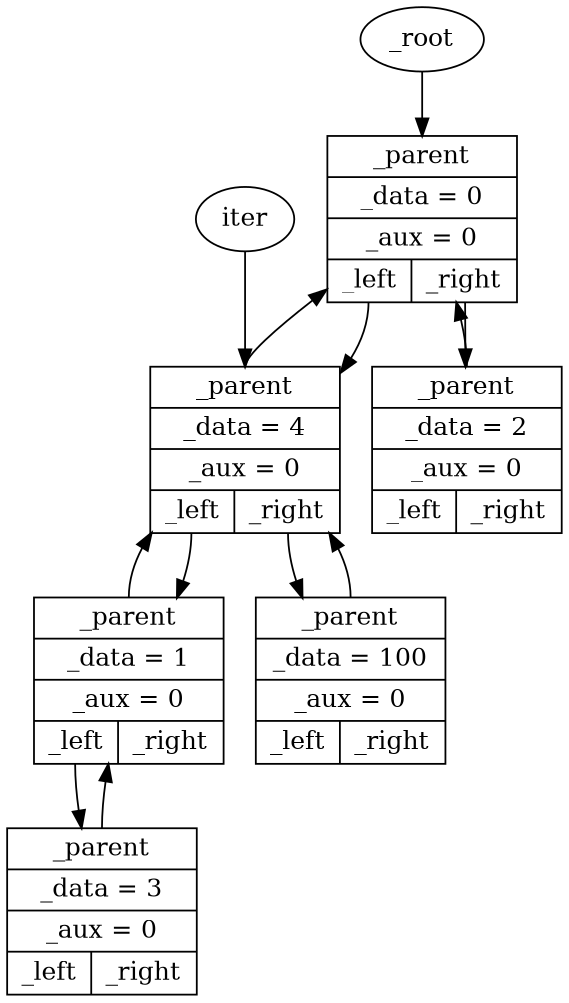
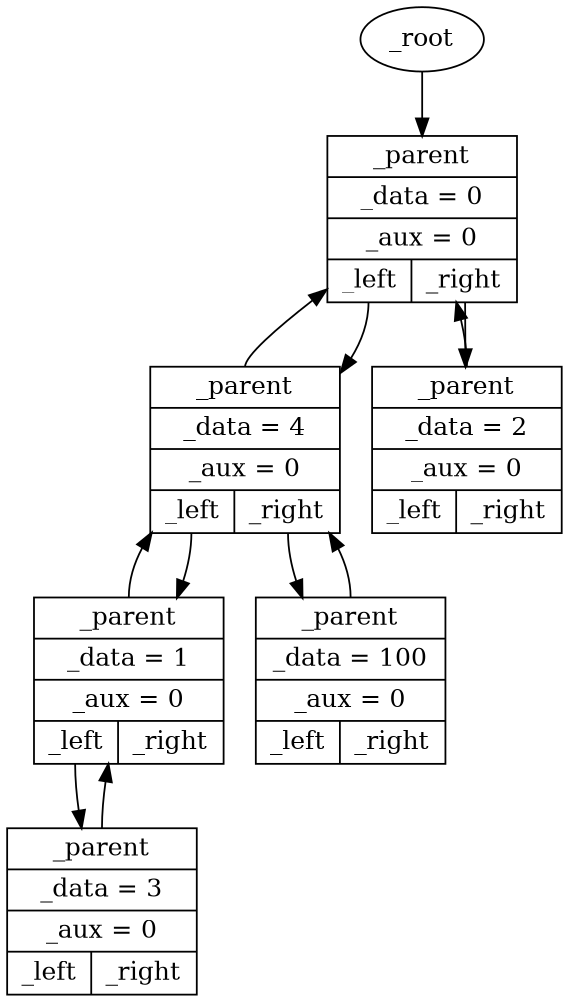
(245, 219) -> none
